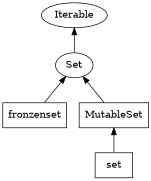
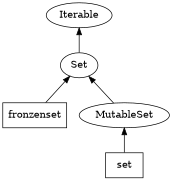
(114, 115) -> (124, 115)
